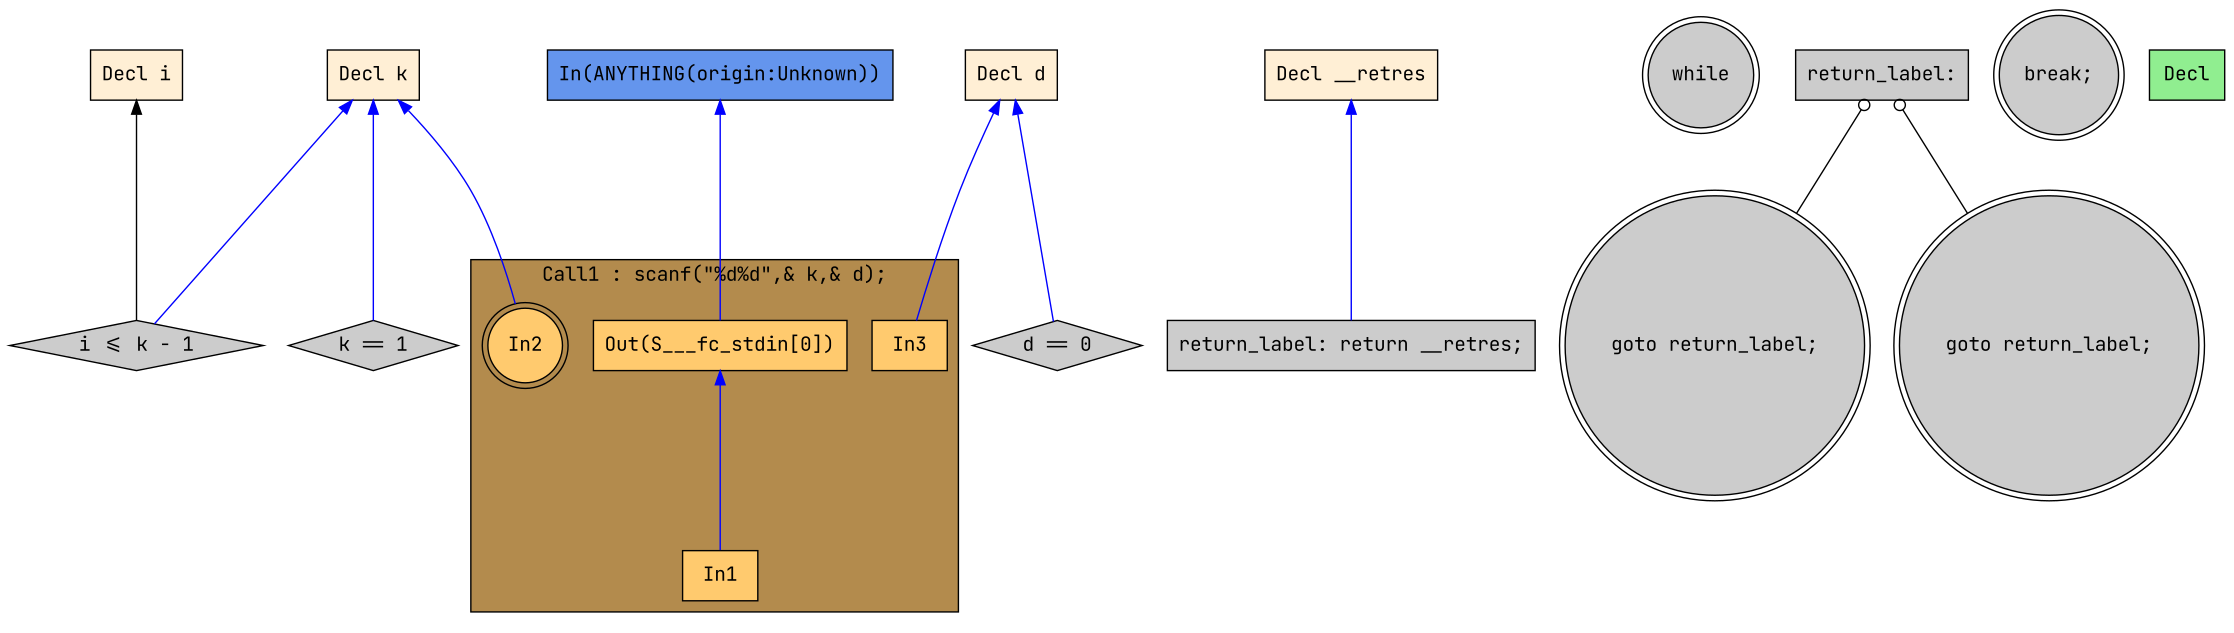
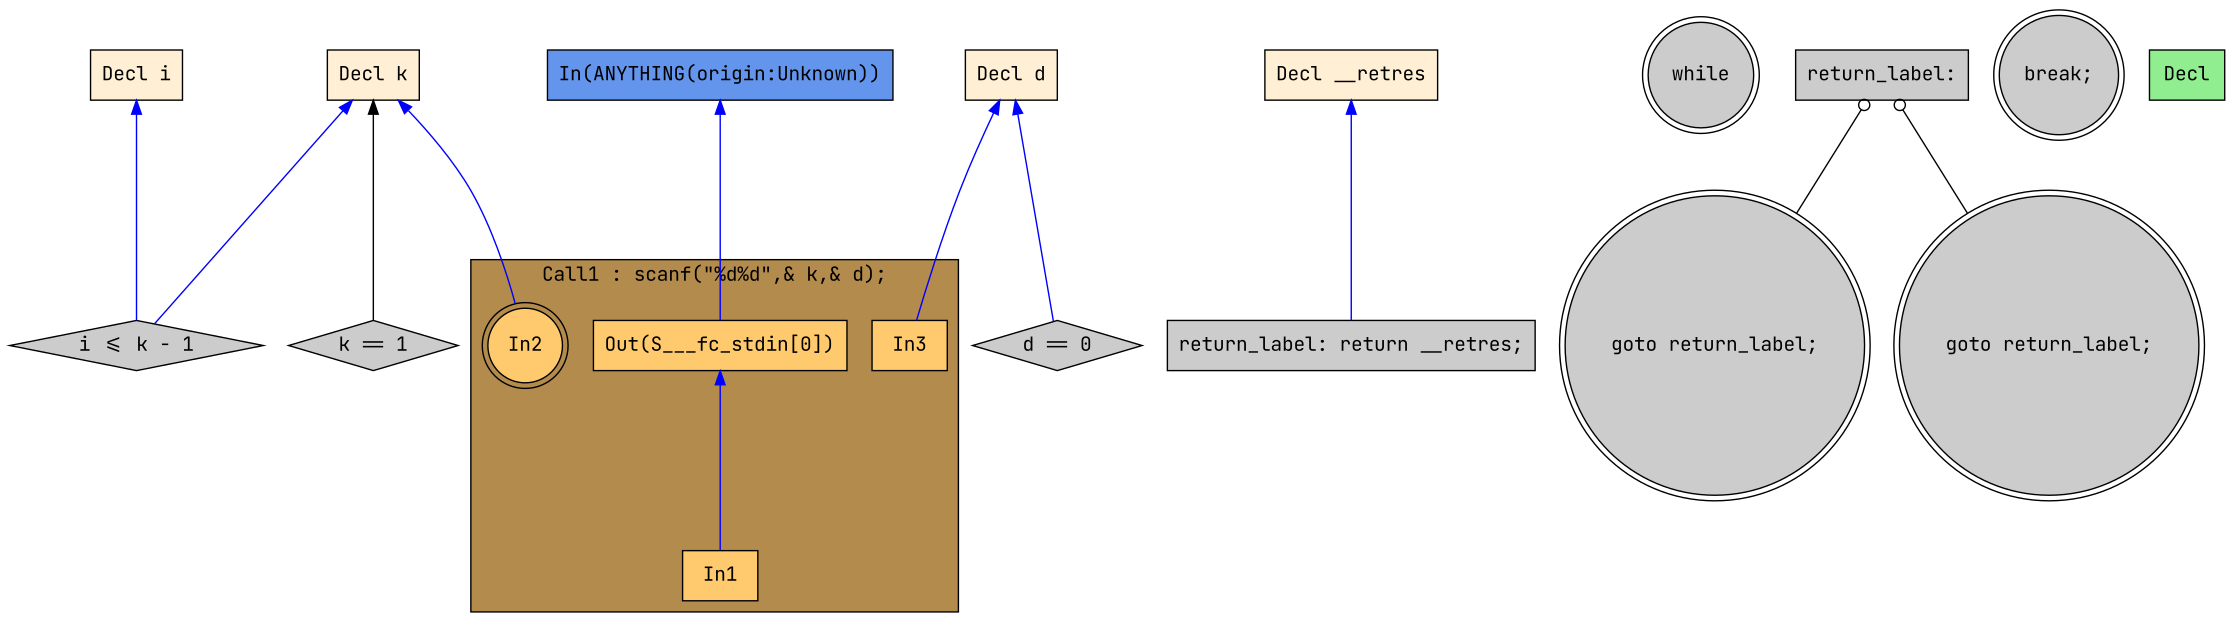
(137, 217) -> (137, 217)
(373, 217) -> (373, 217)
